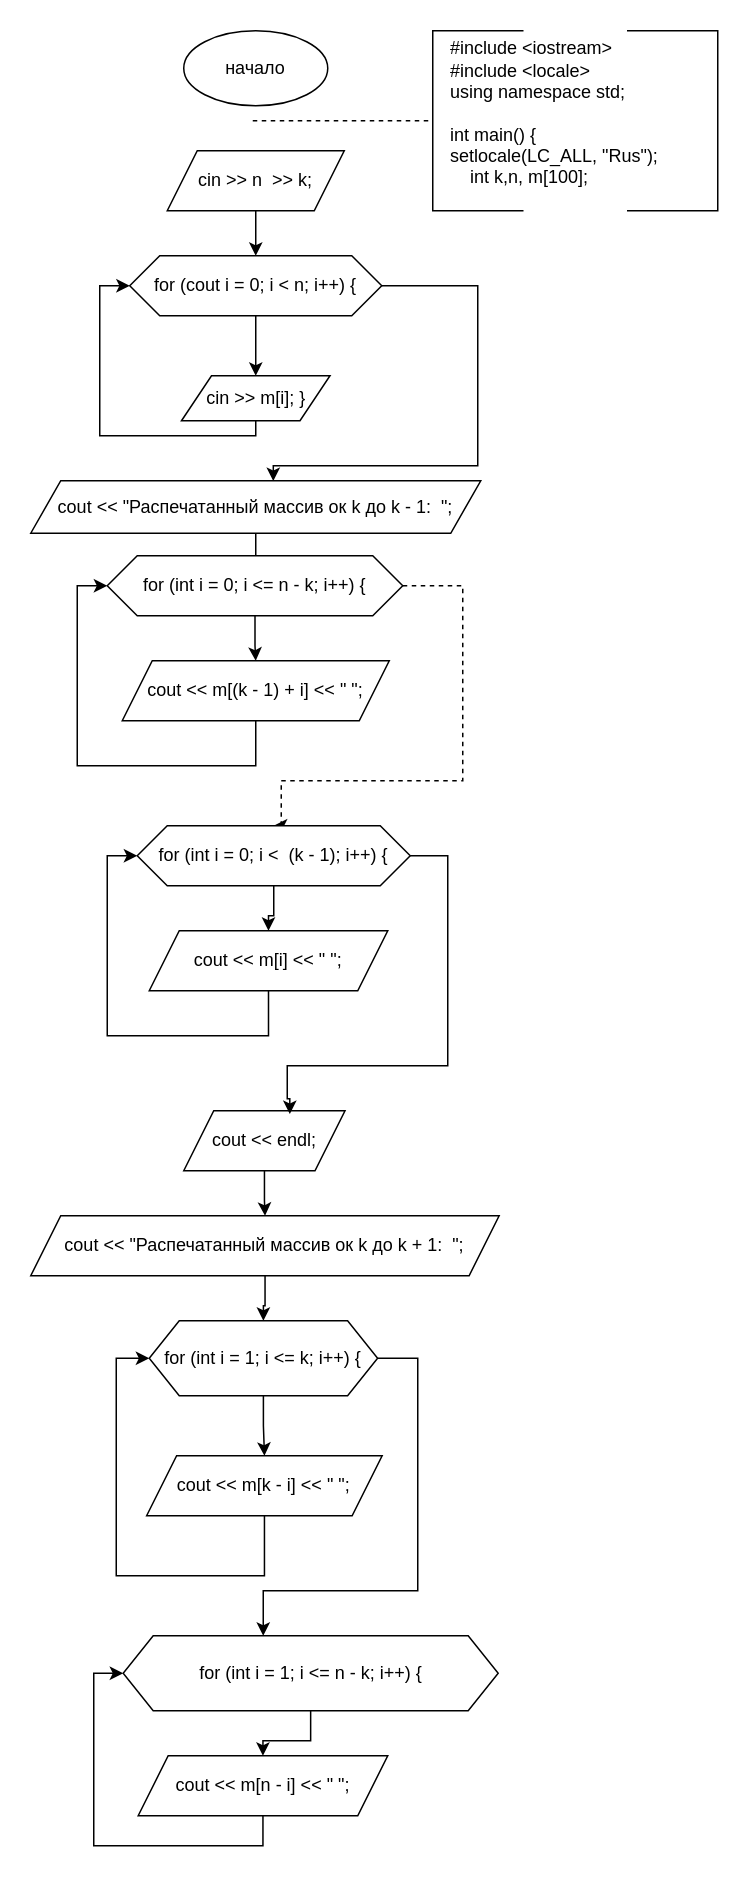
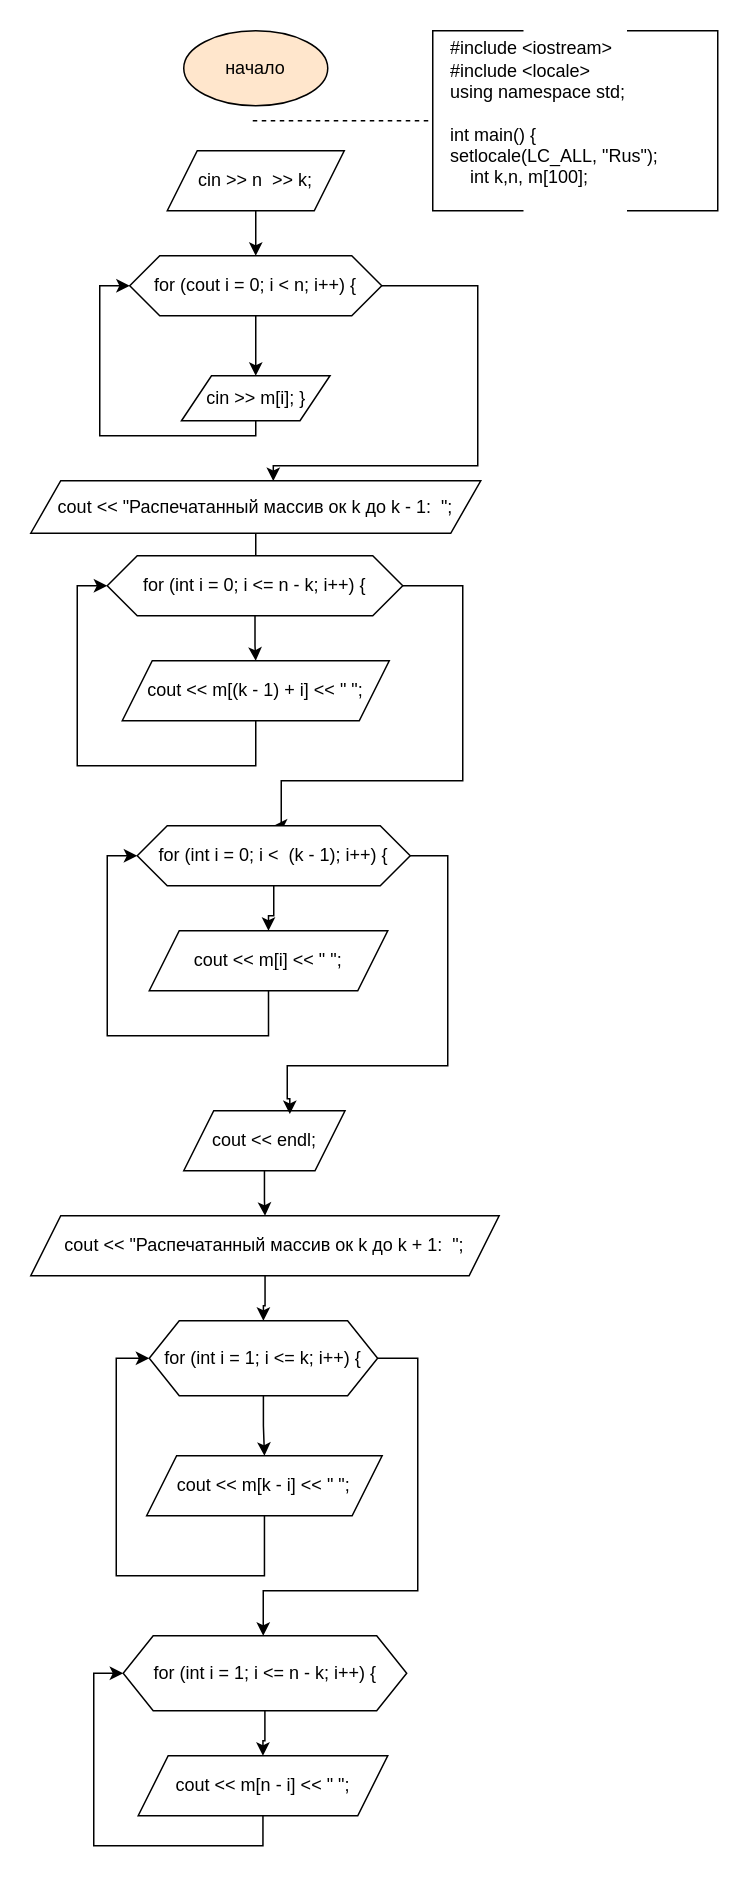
(256, 68) -> (256, 68)
(463, 765) -> (463, 765)
(311, 1673) -> (265, 1673)
